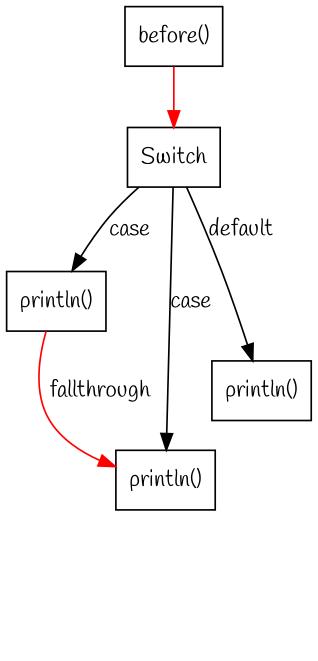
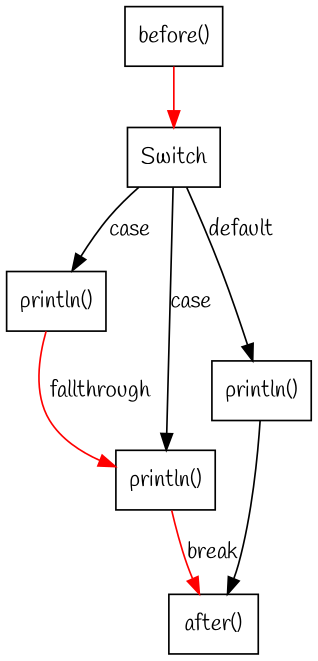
none -> (214, 624)
